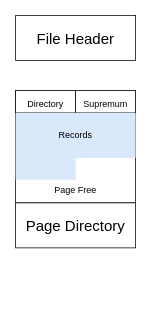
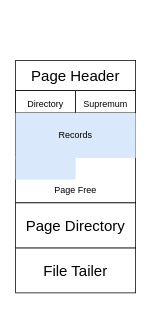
(75, 38) -> none
none -> (75, 75)
none -> (75, 270)
